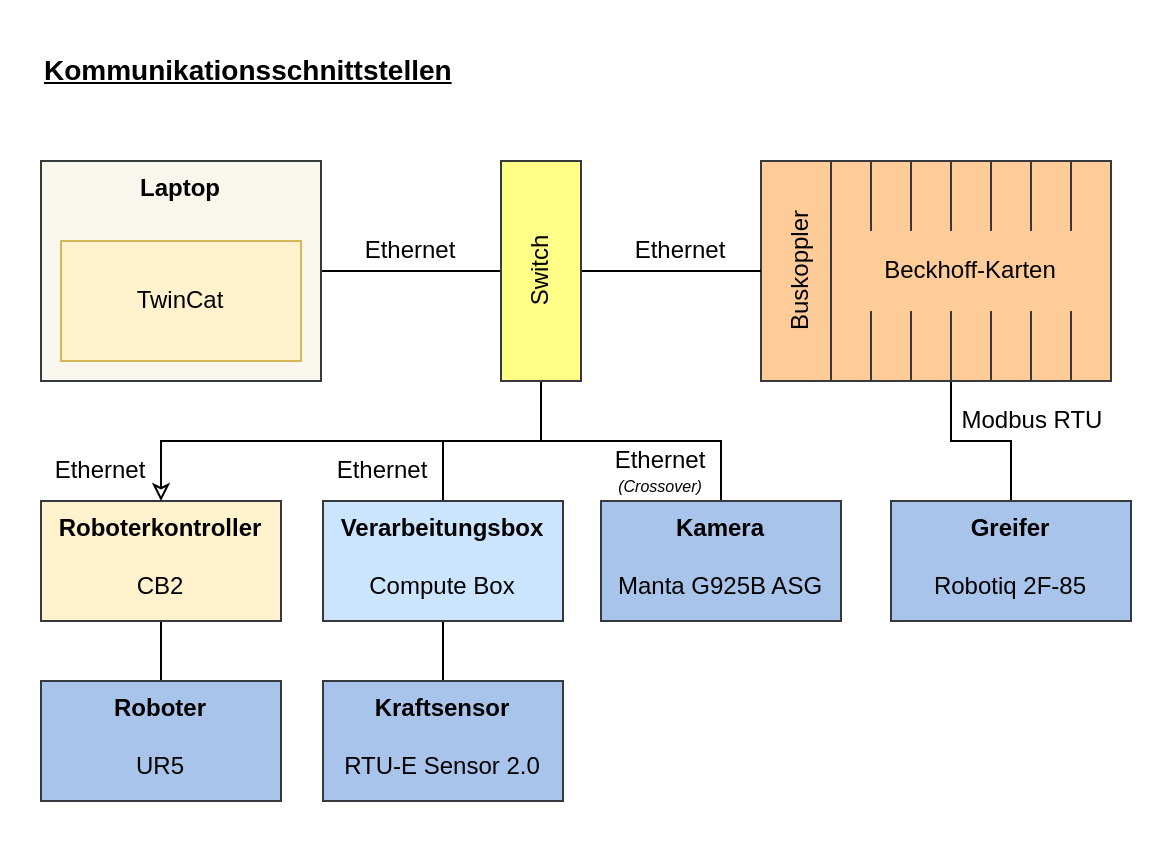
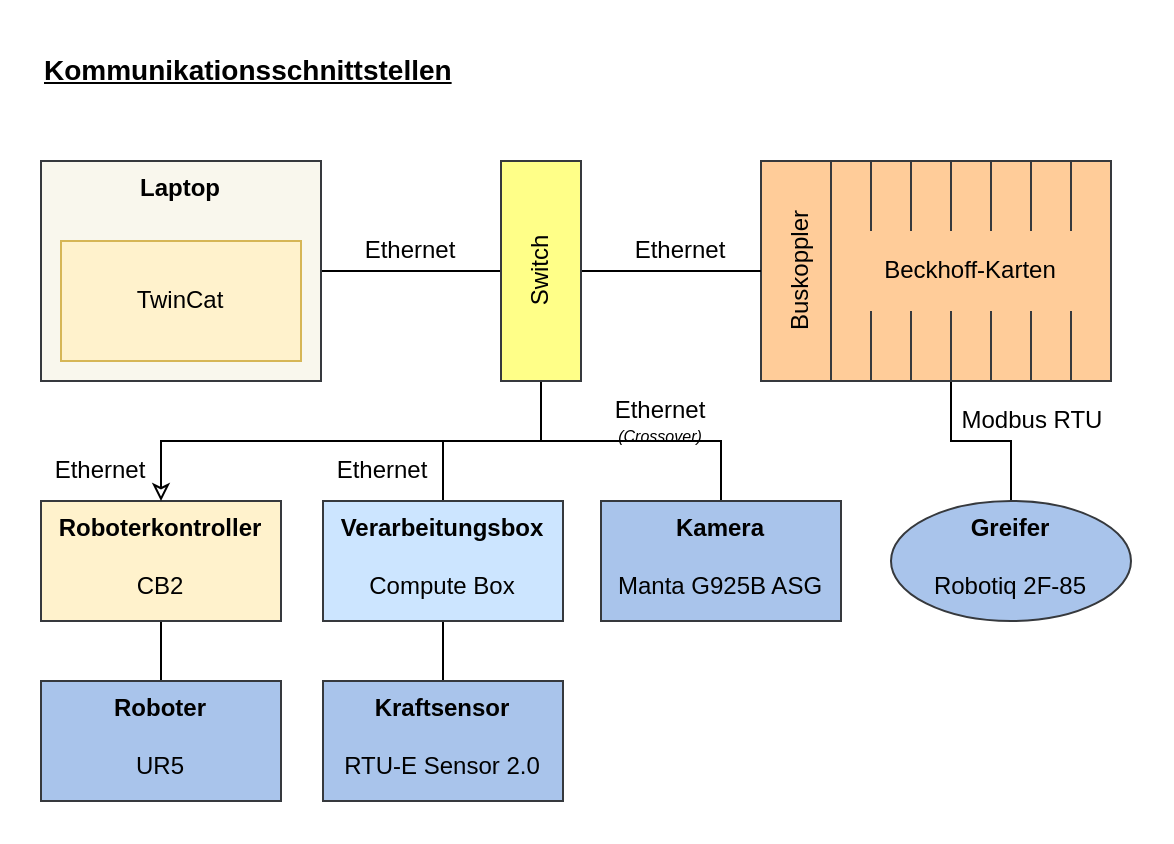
(661, 471) -> (661, 421)
(1011, 561) -> (1011, 561)
